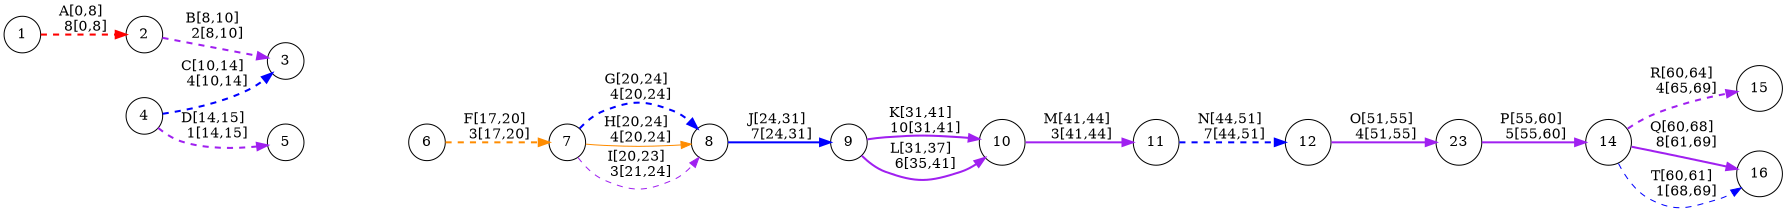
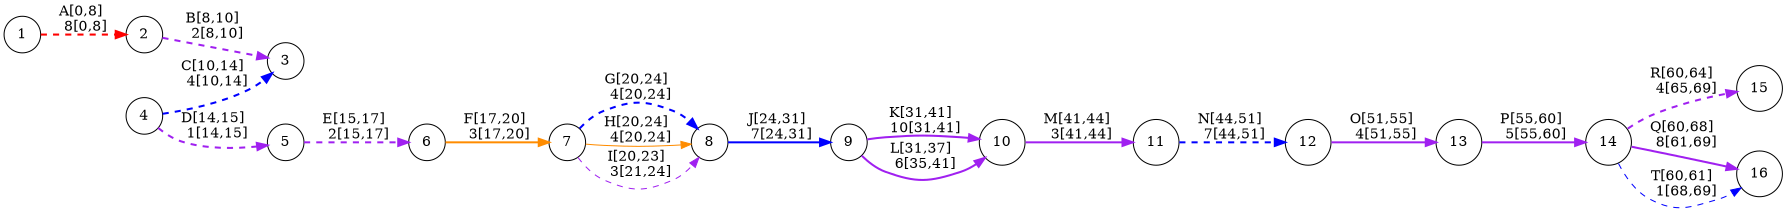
none -> (351, 142)
(492, 142) -> (492, 142)
(1459, 142) -> (1459, 142)
